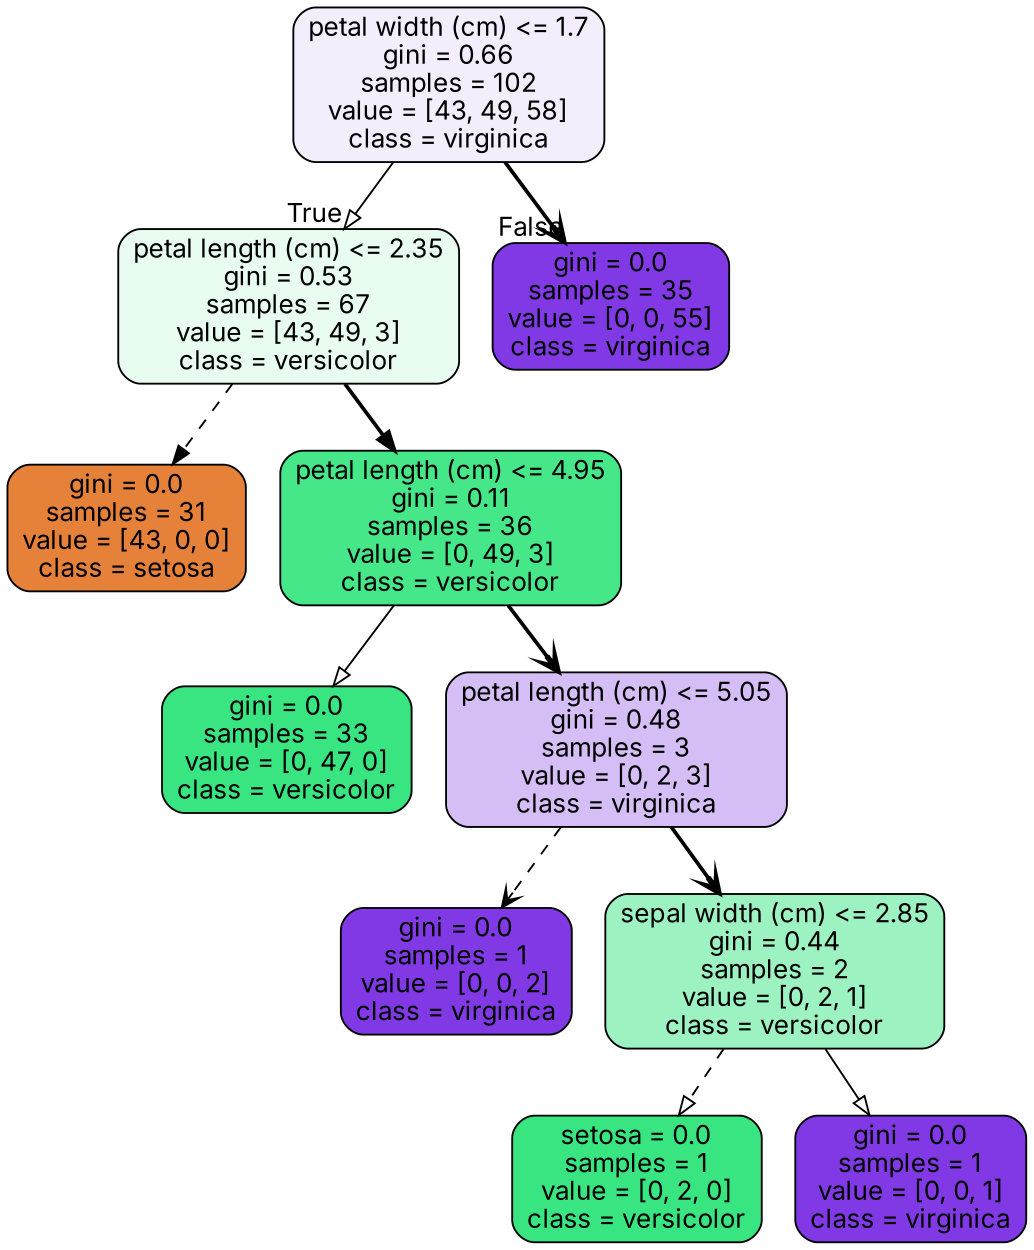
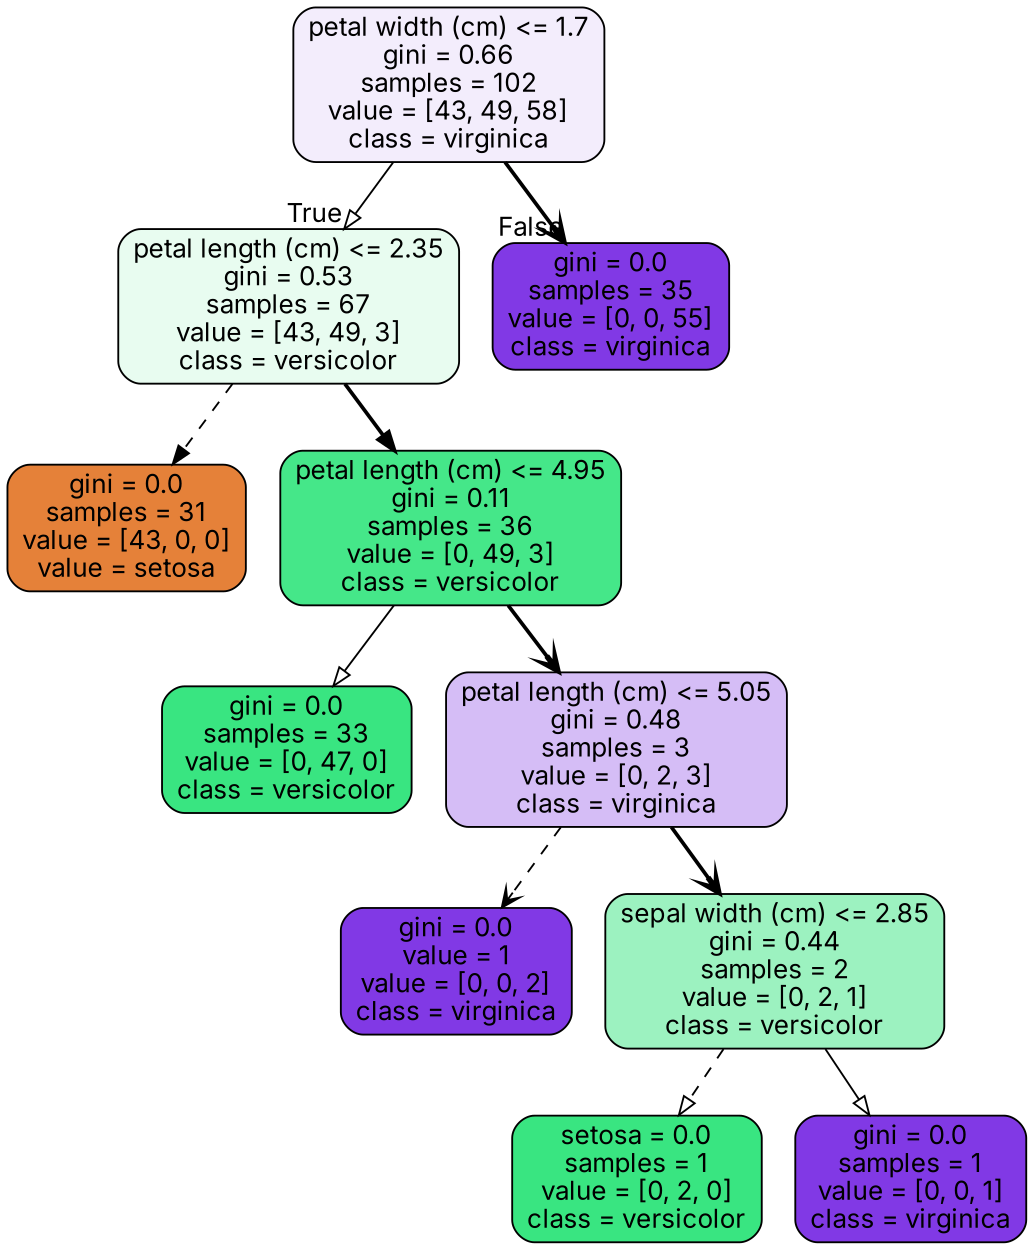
(127, 528) -> (127, 528)
(456, 971) -> (456, 971)
